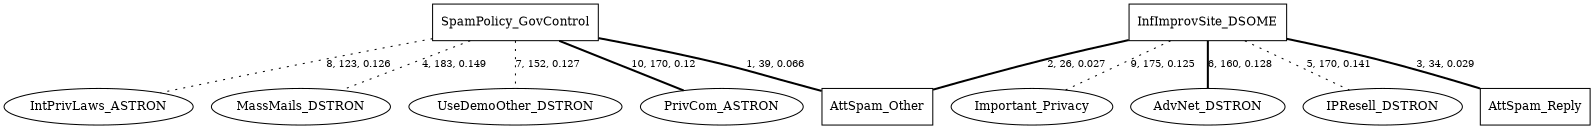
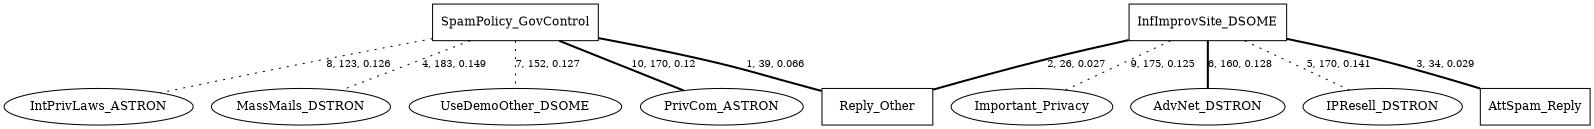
(515, 107) -> (515, 107)
(877, 107) -> (877, 107)
